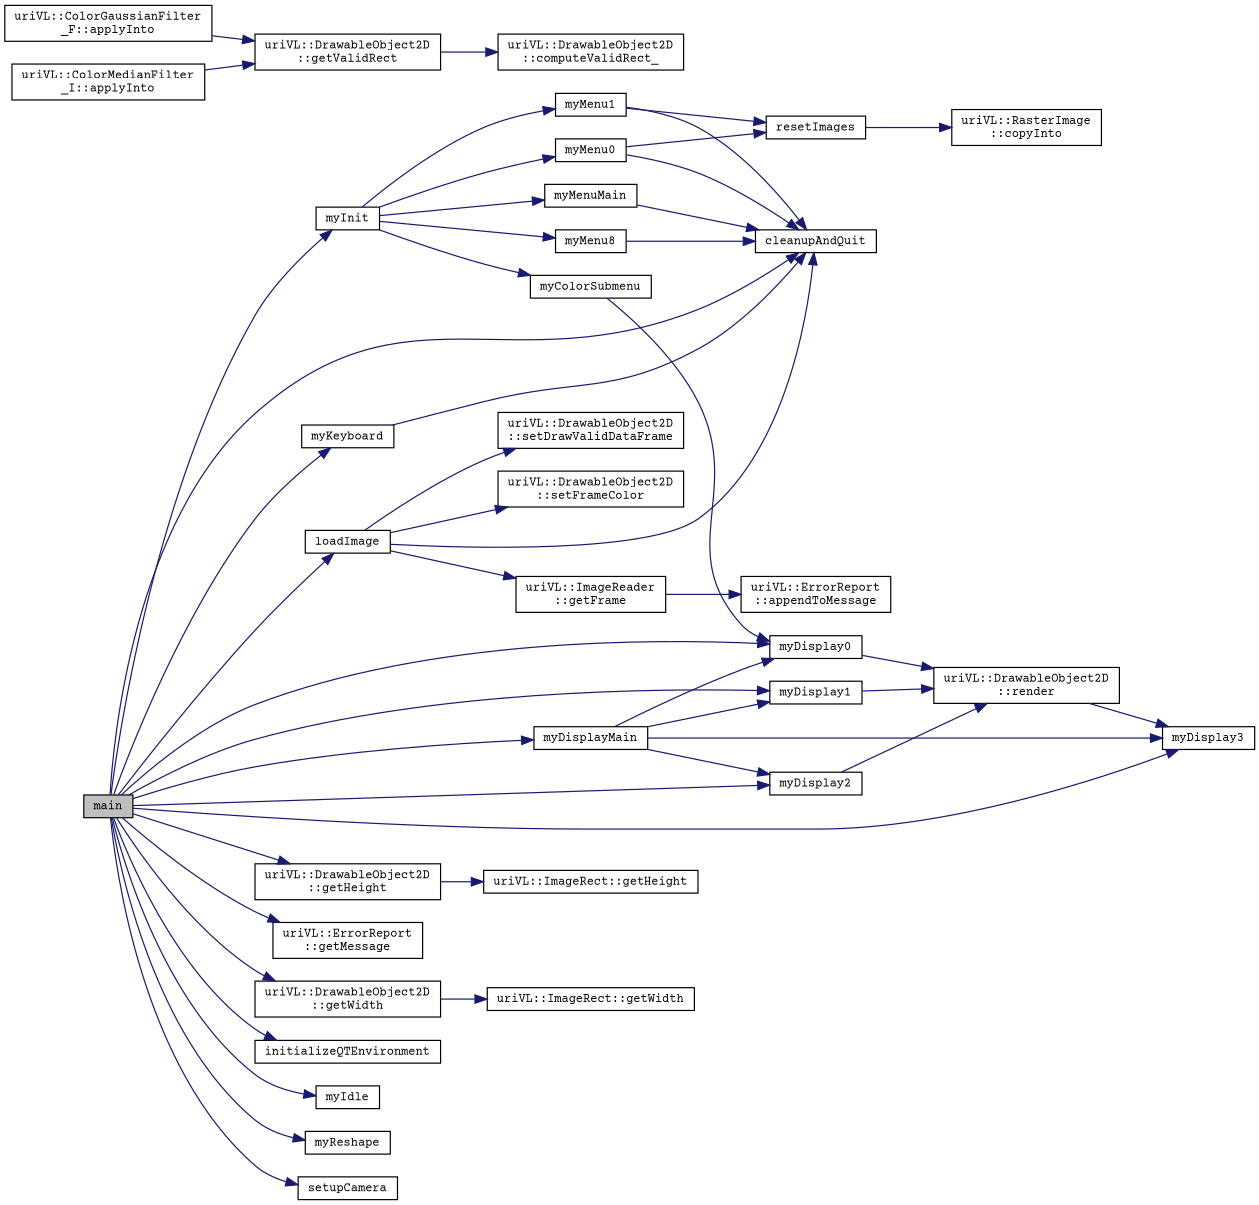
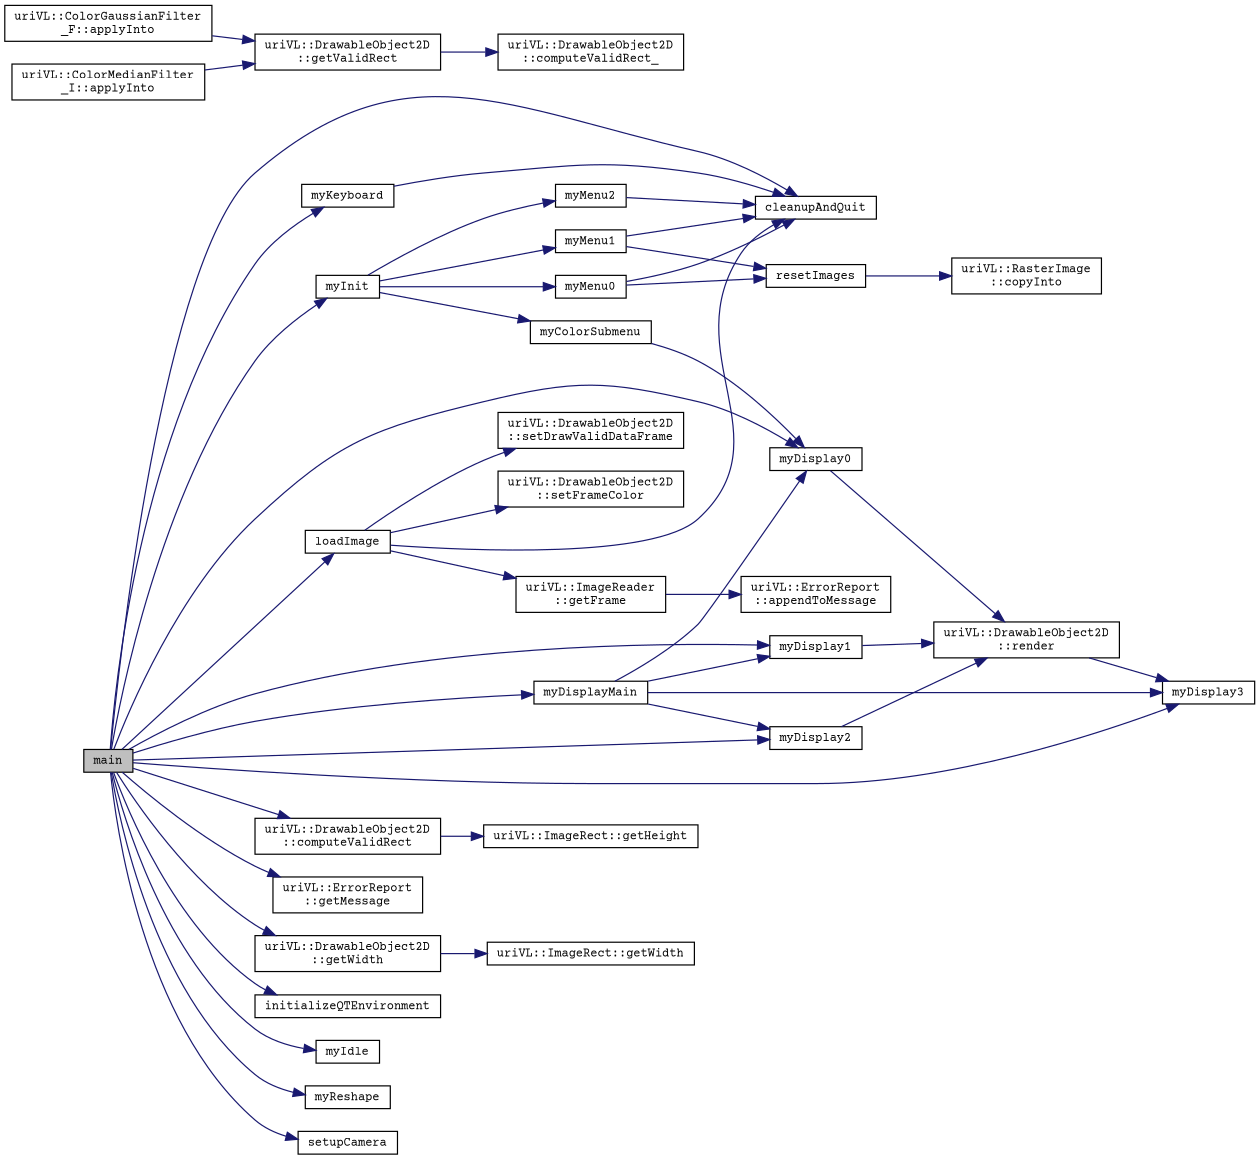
(591, 196) -> none
(591, 241) -> (591, 196)
(348, 882) -> (348, 836)
